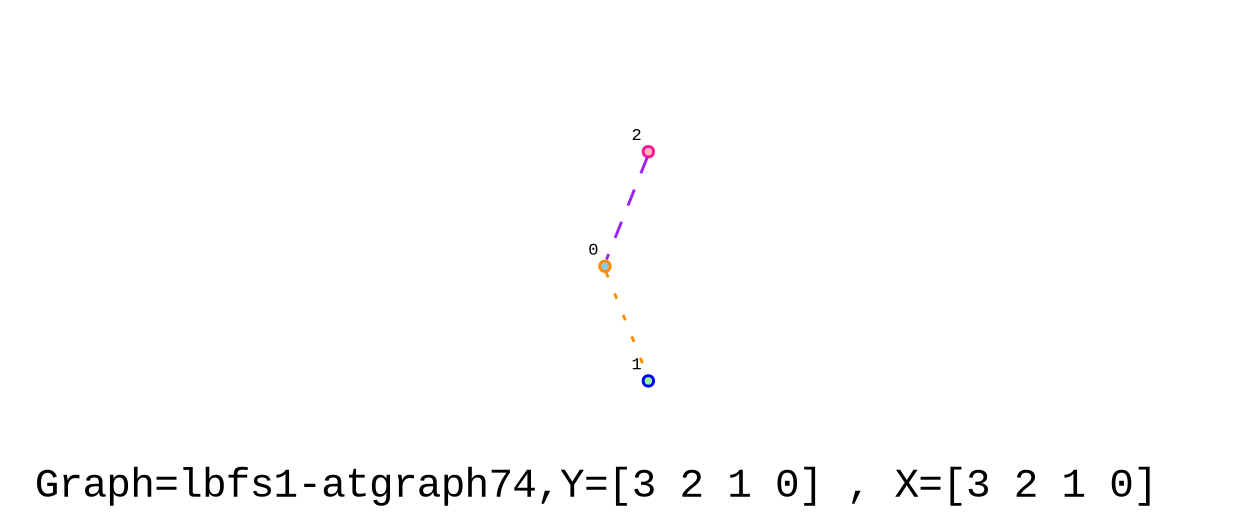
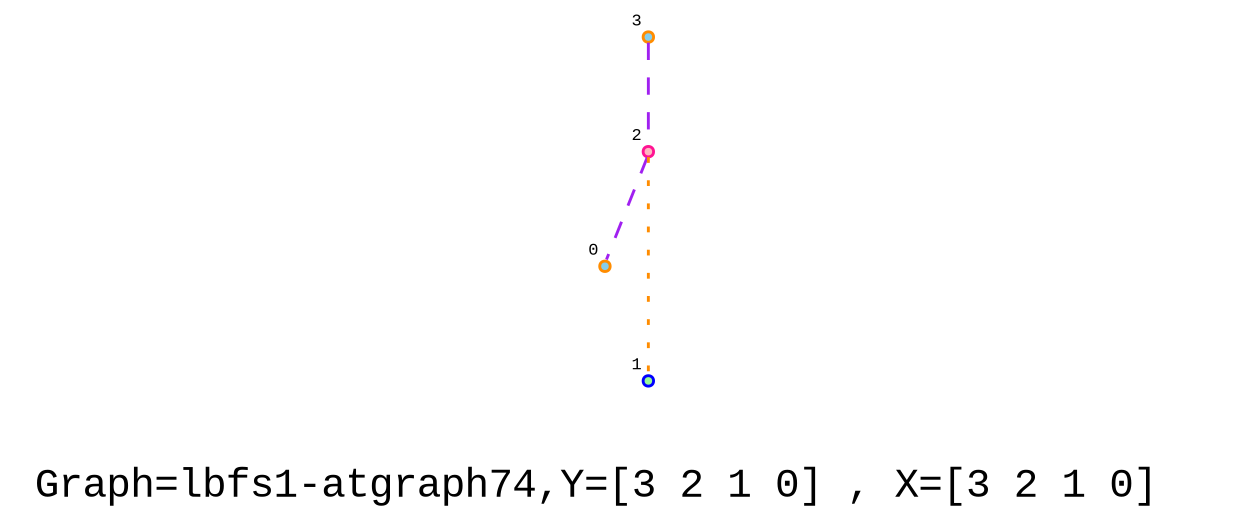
none -> (648, 37)
(626, 323) -> (648, 266)
